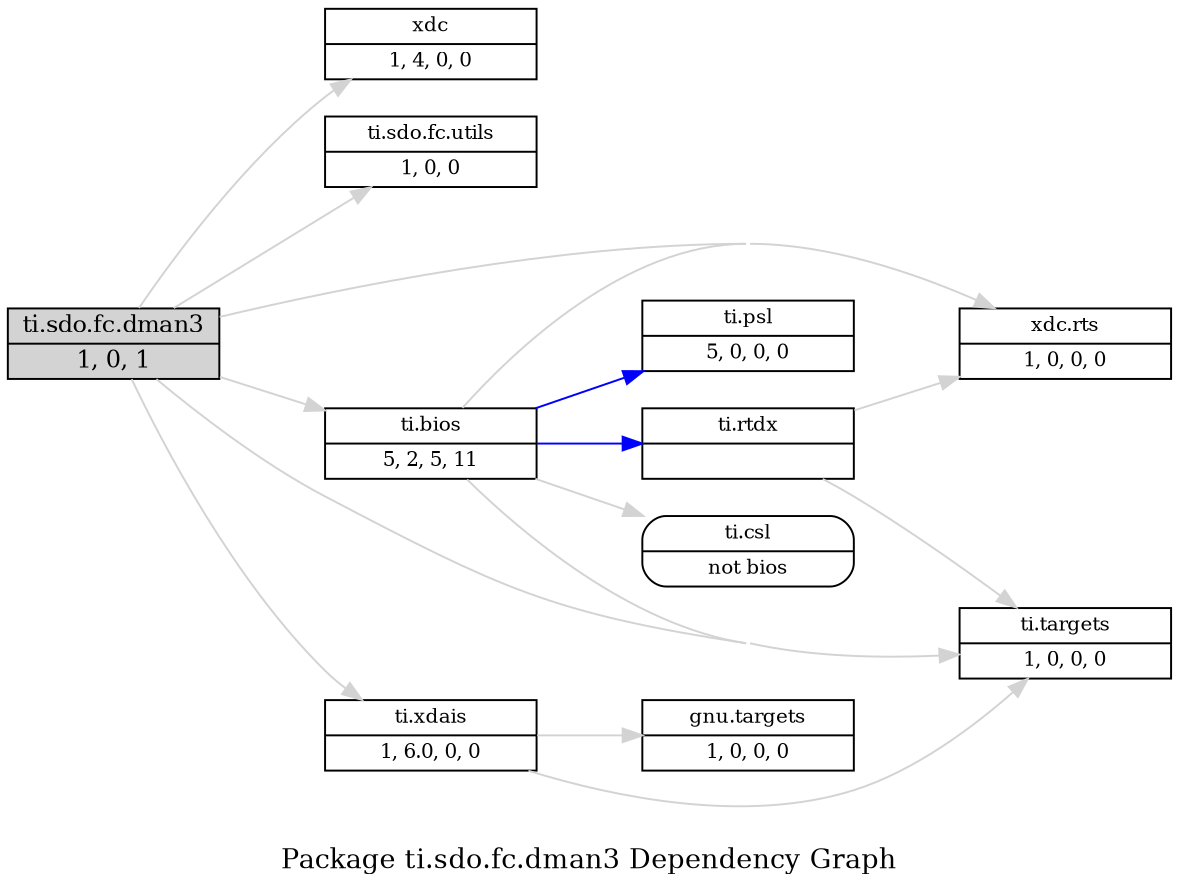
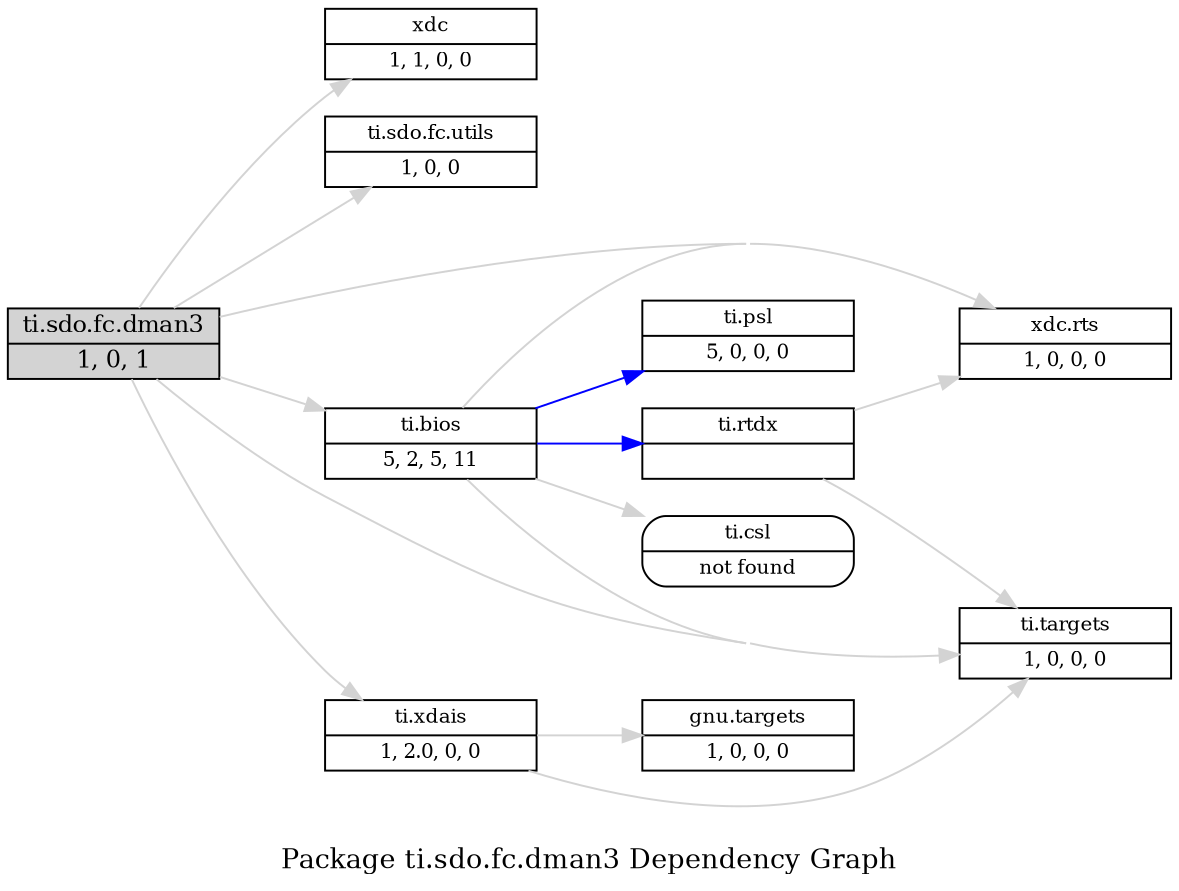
(431, 61) -> (431, 61)
(748, 568) -> (748, 568)
(431, 752) -> (431, 752)
